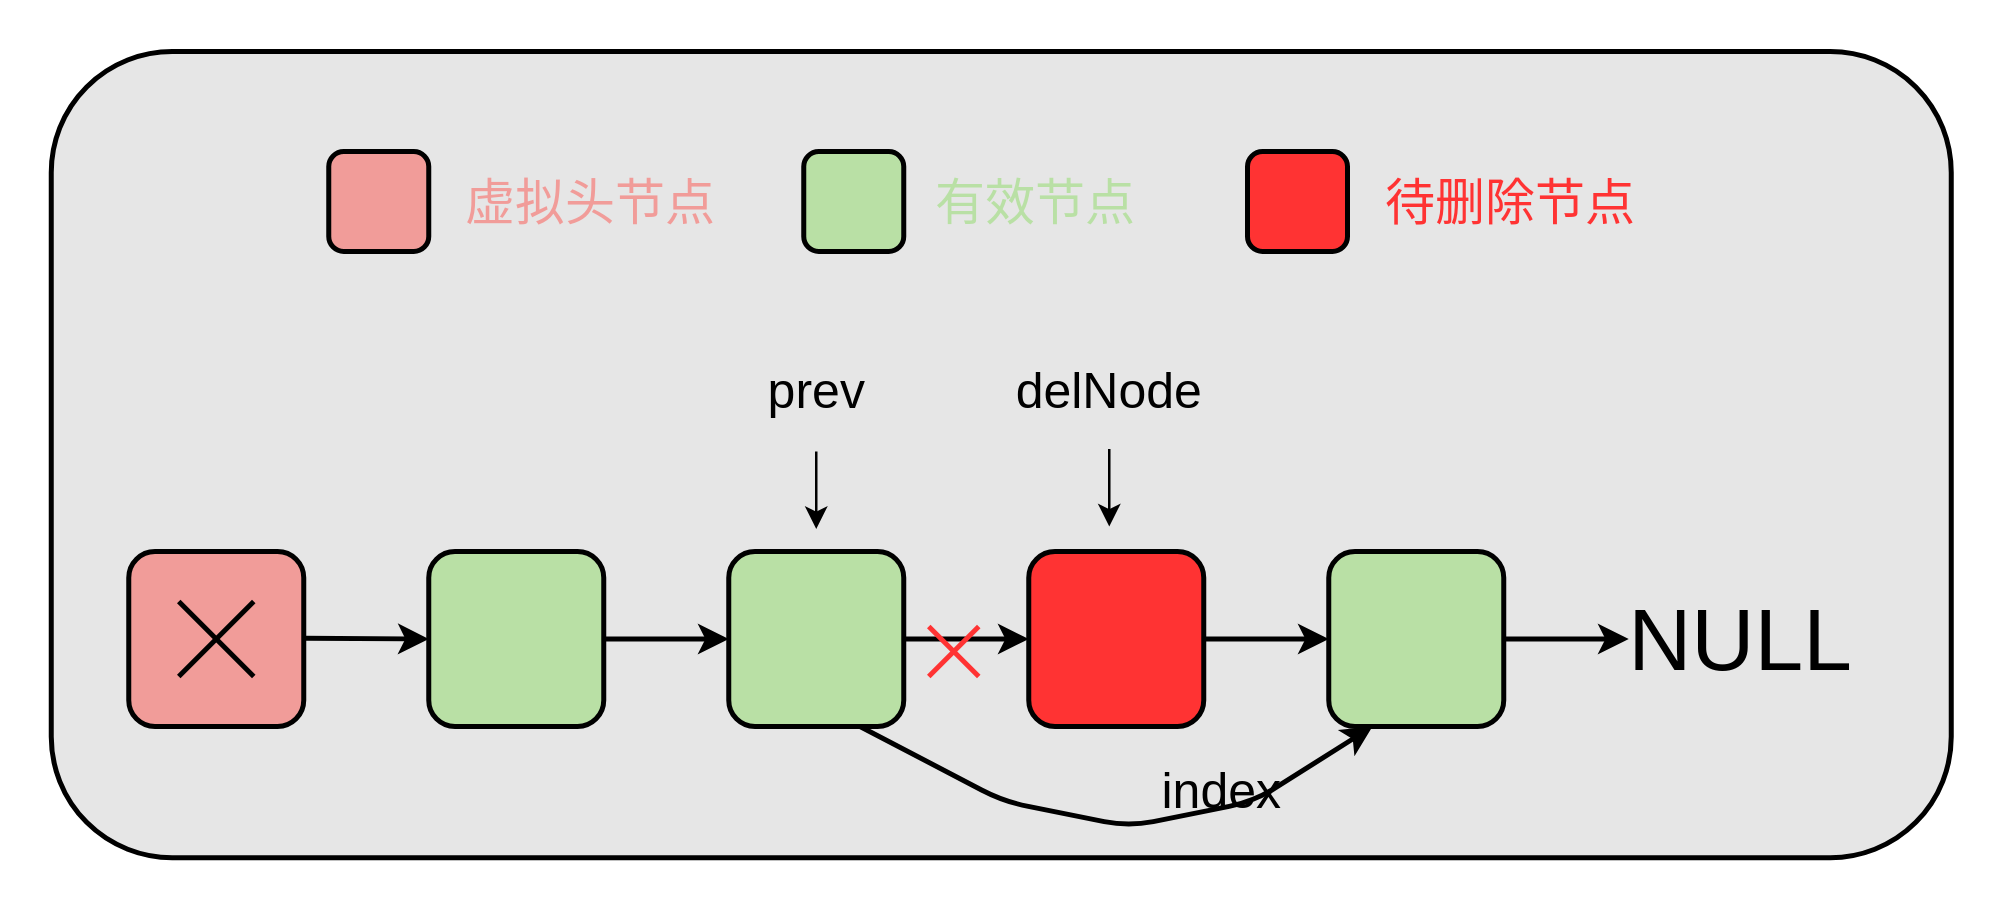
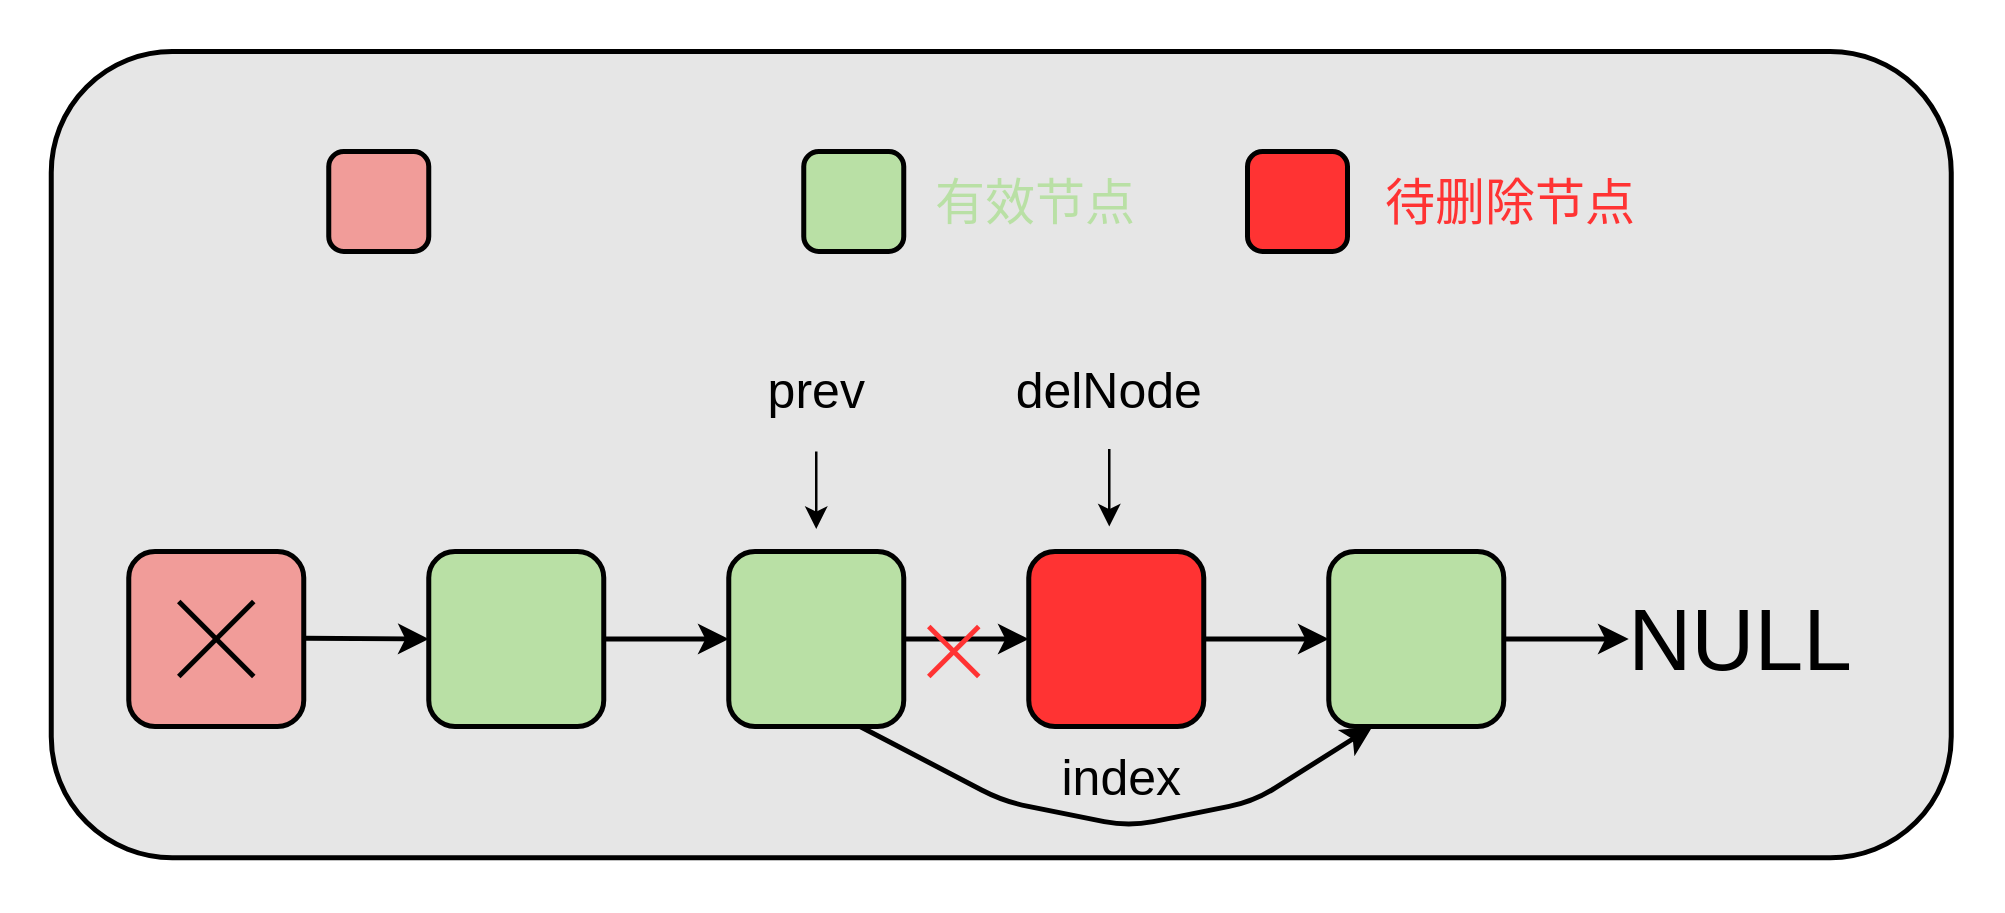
(591, 201) -> none
(1223, 789) -> (1123, 776)
